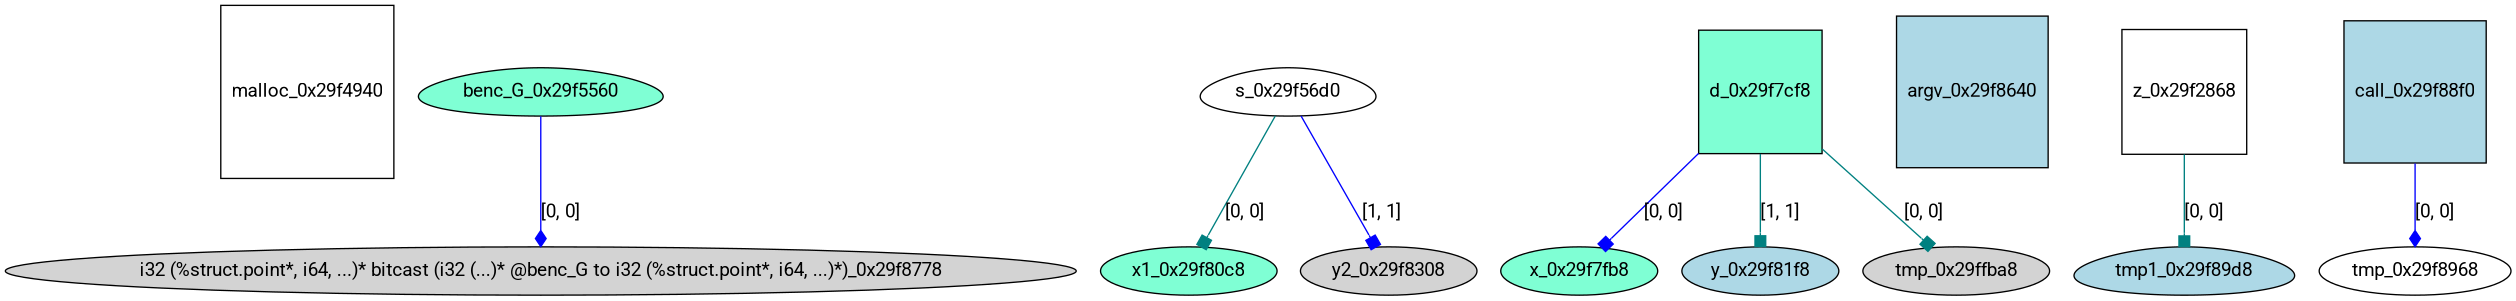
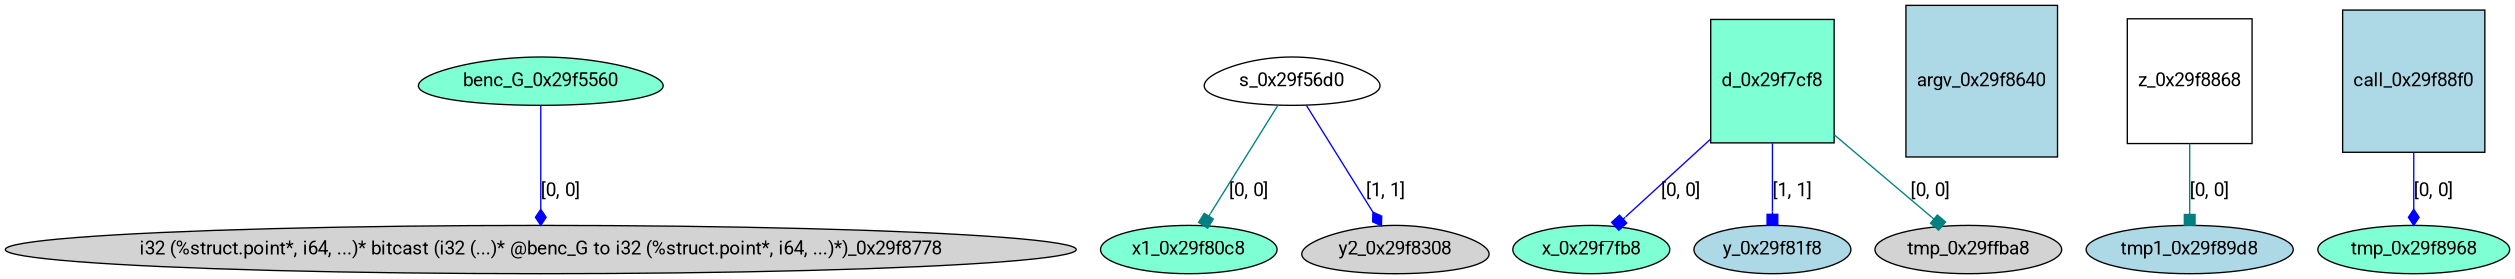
(307, 92) -> none
(2184, 92) -> (2190, 81)
(1335, 175) -> (1340, 159)
(1760, 193) -> (1772, 177)
(1389, 271) -> (1395, 250)
(2184, 271) -> (2190, 250)
(2415, 271) -> (2414, 250)
